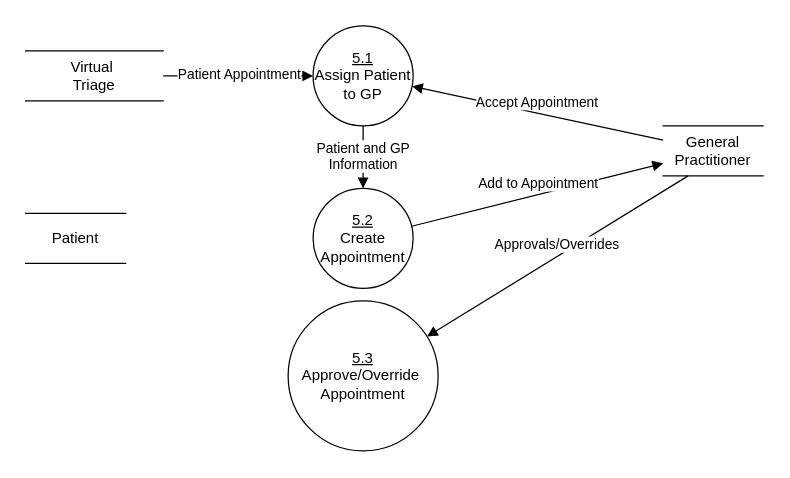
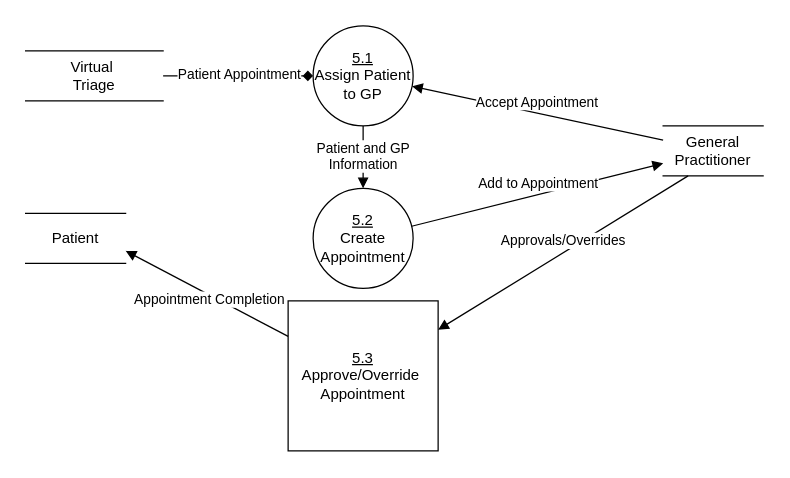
(301, 76) -> (301, 76)
none -> (212, 296)
(363, 376) -> (363, 376)
